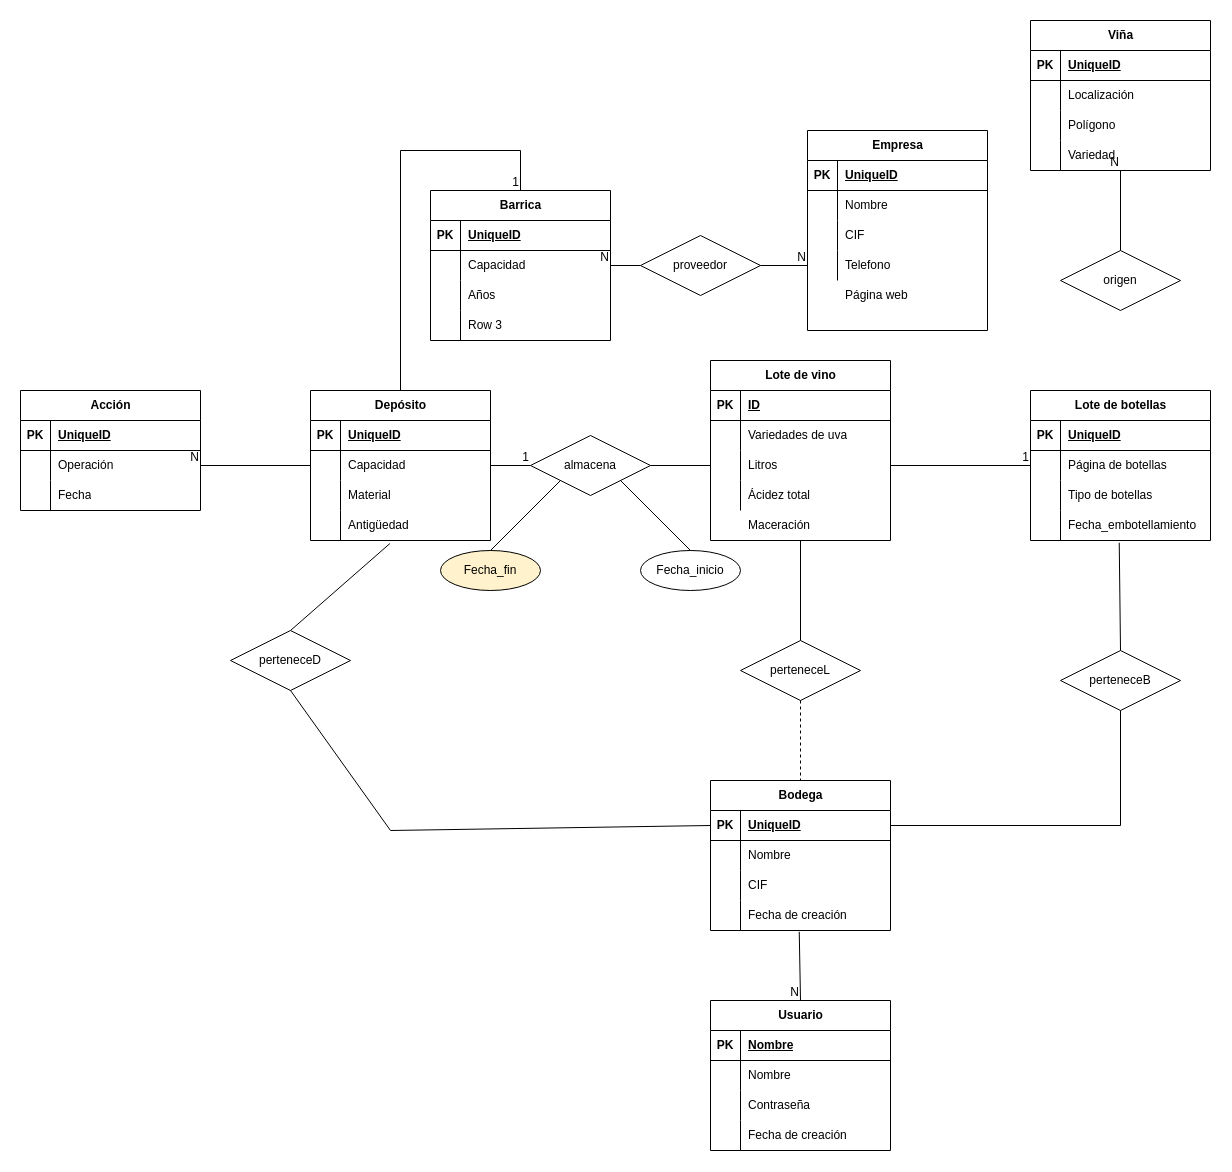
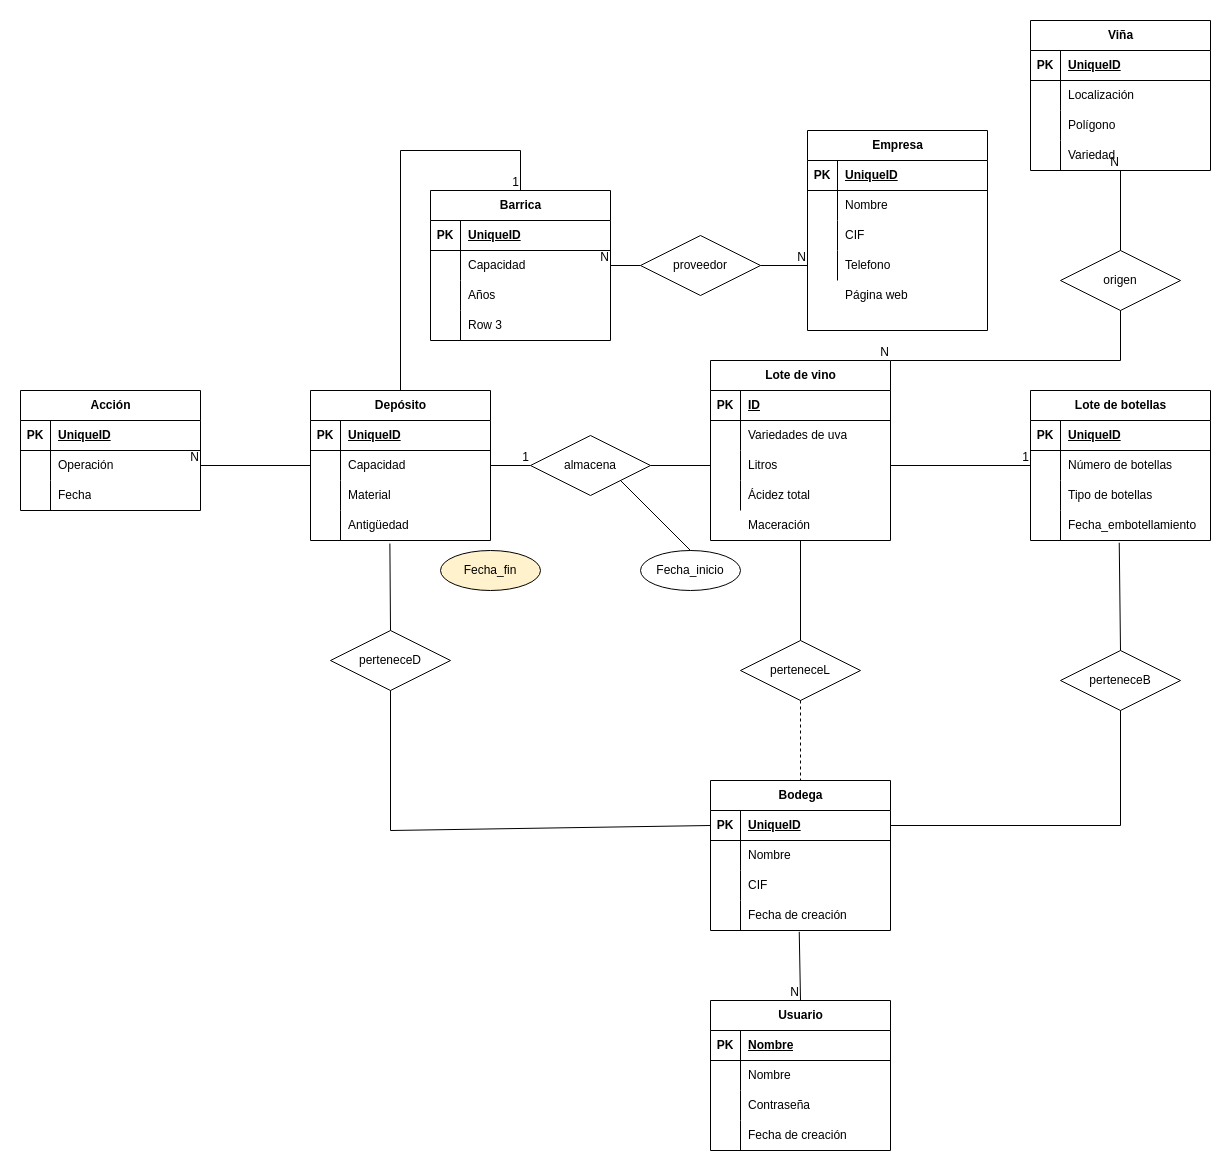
none -> (1031, 361)
(1121, 466) -> (1123, 466)
(526, 516) -> none
(291, 661) -> (391, 661)
